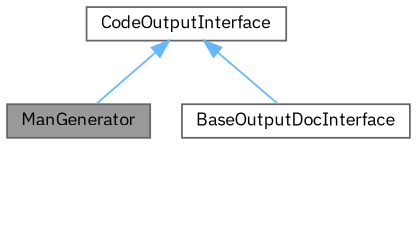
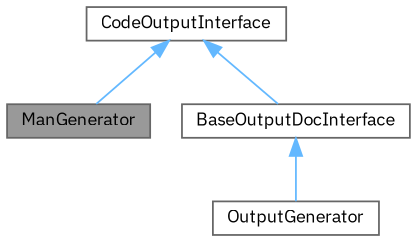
none -> (296, 218)
